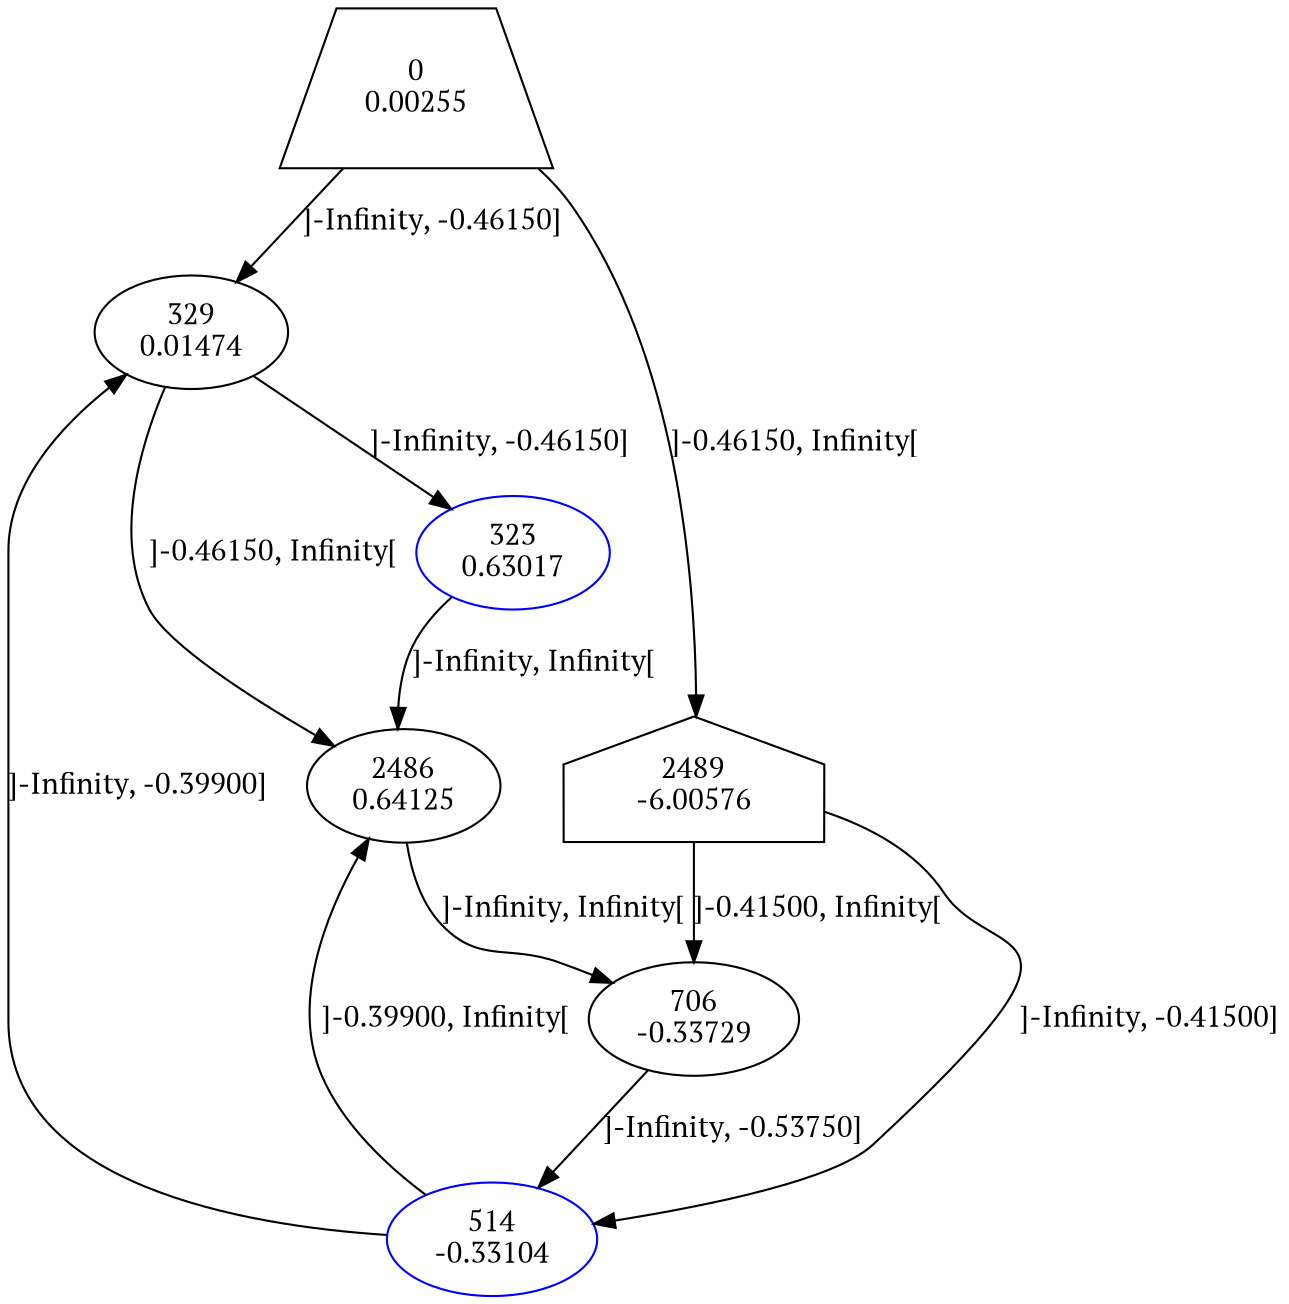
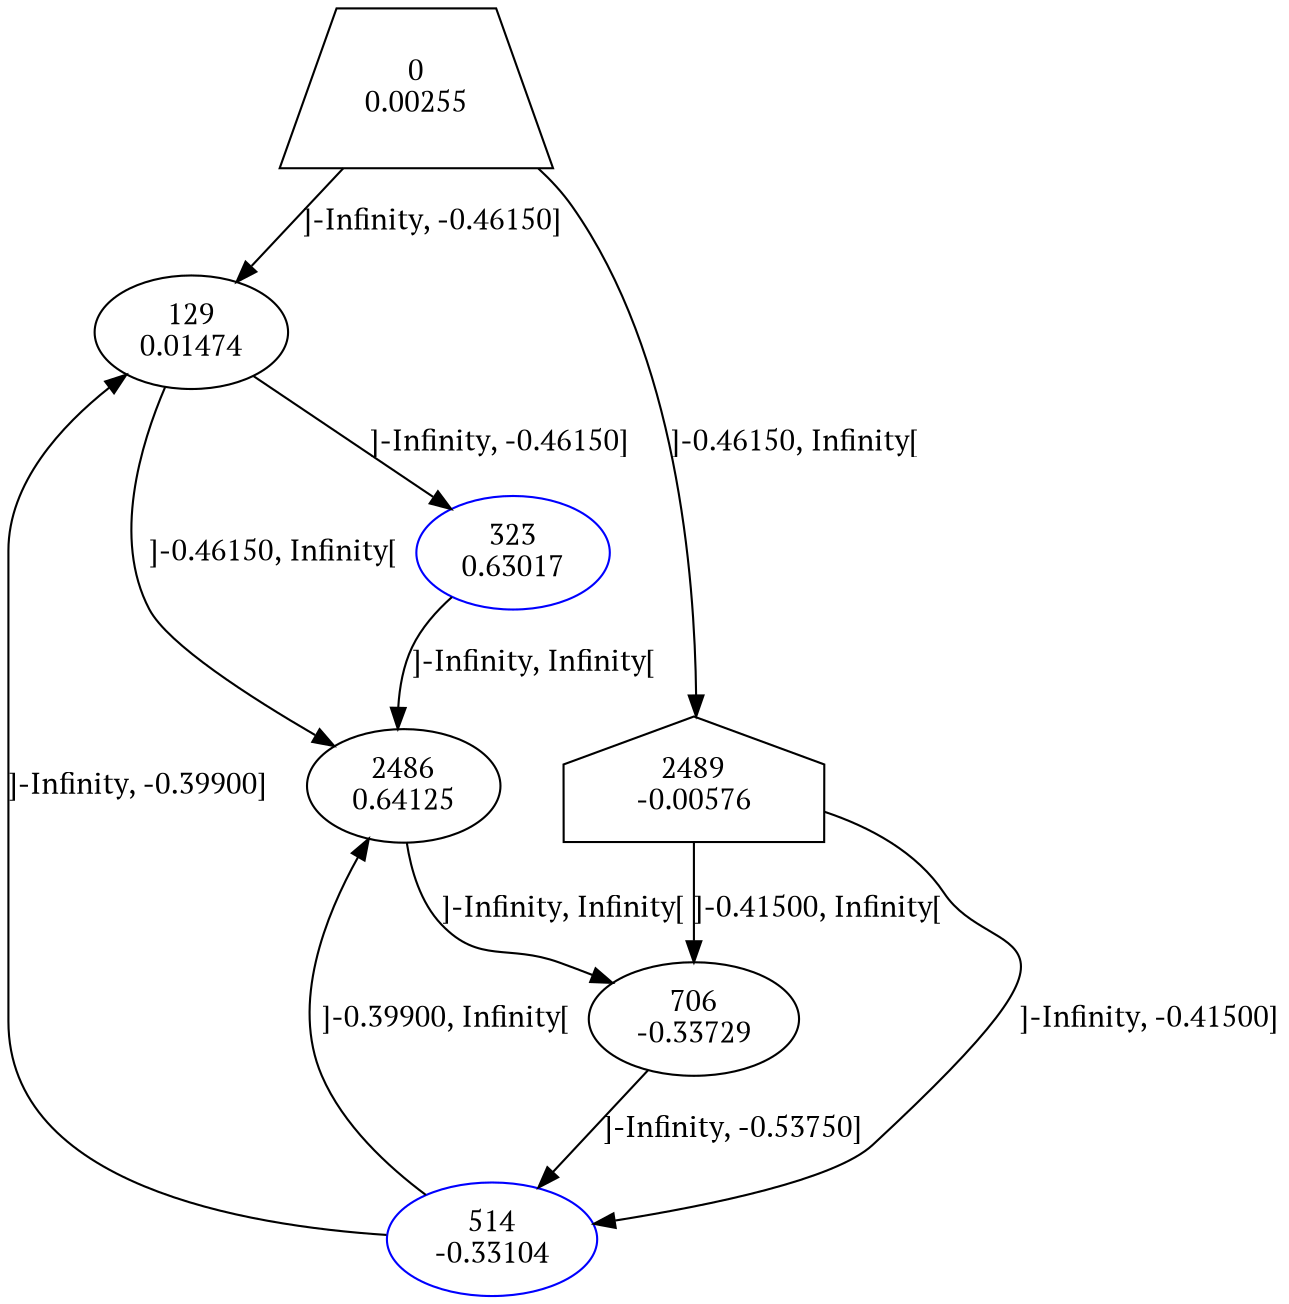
(191, 332) -> (191, 332)
(694, 786) -> (694, 786)
